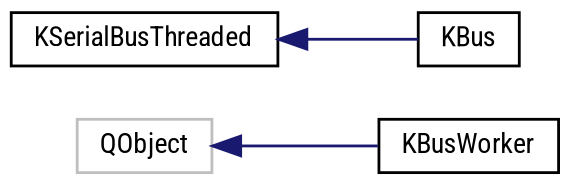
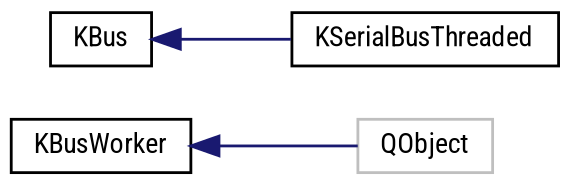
(363, 39) -> (236, 39)
(309, 146) -> (288, 146)
